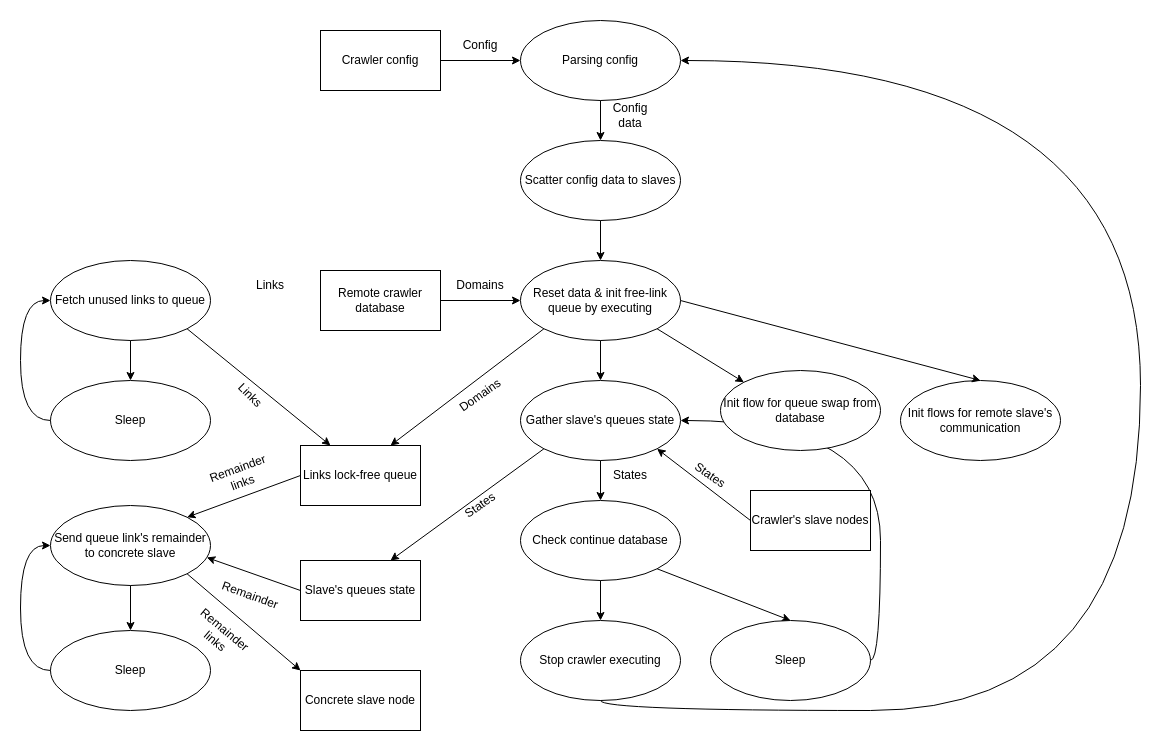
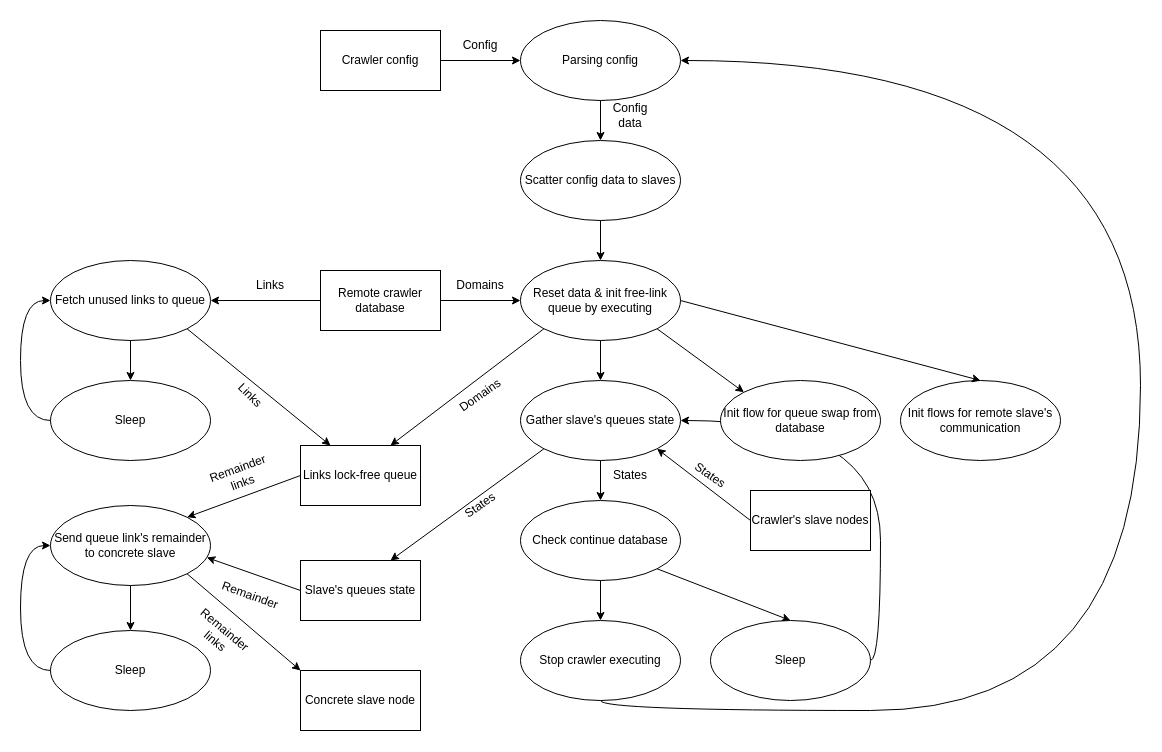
none -> (269, 301)
(801, 411) -> (801, 421)
